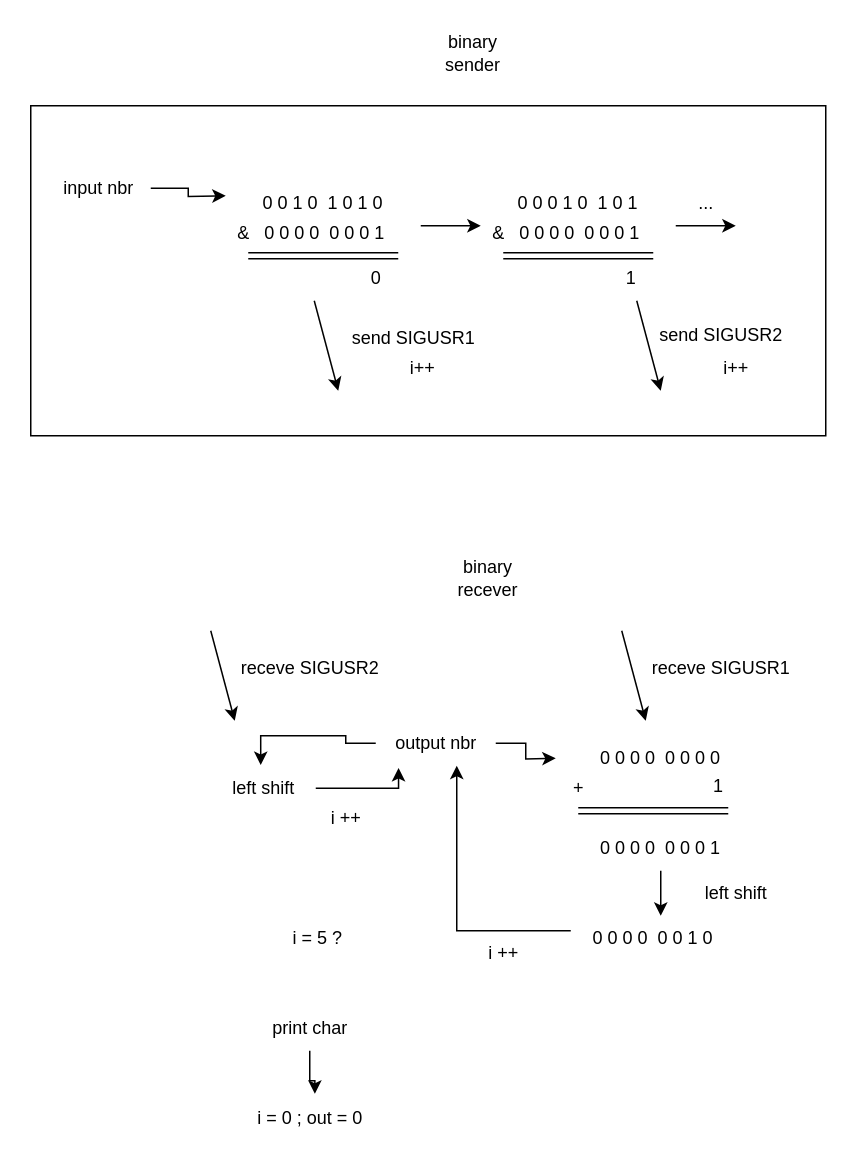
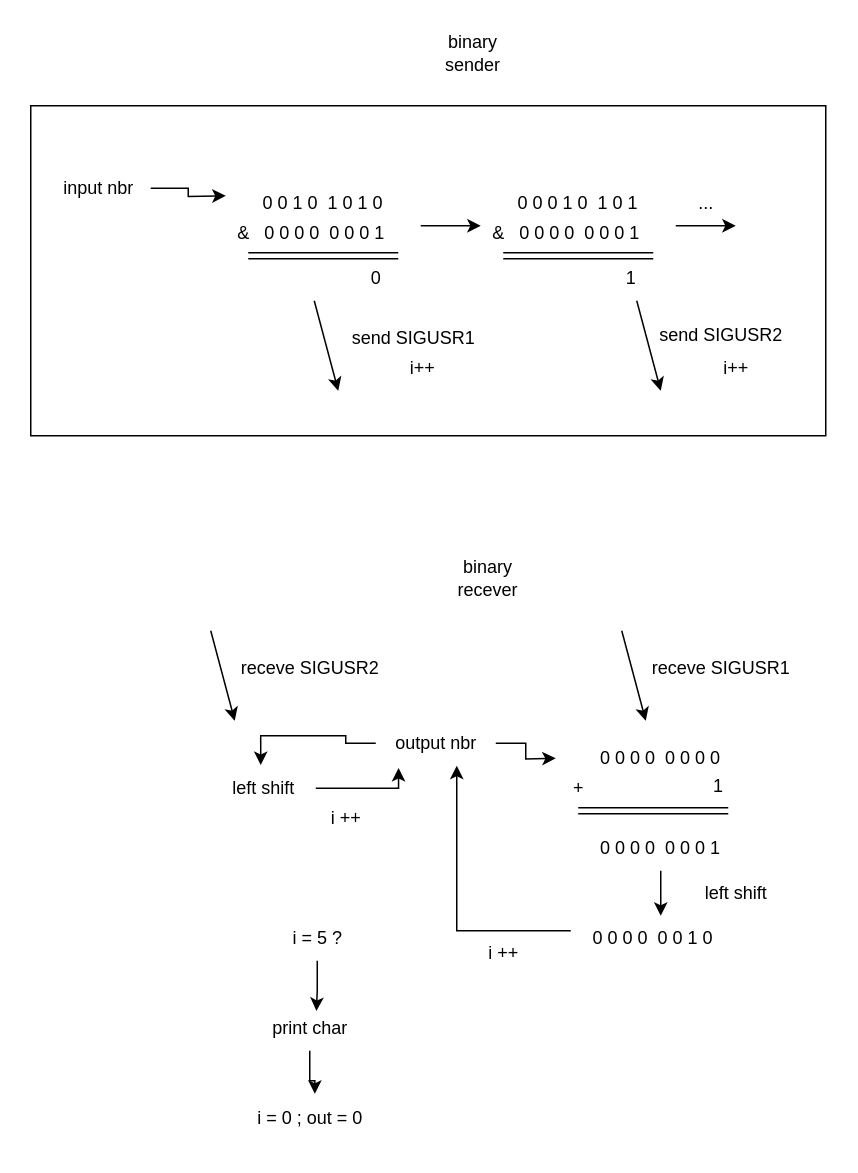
none -> (317, 981)
